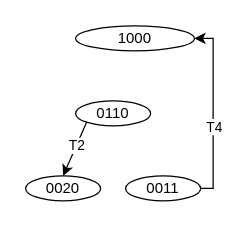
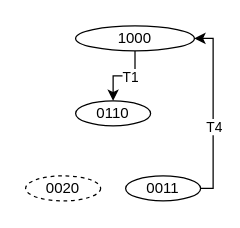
none -> (128, 76)
(77, 144) -> none
(63, 188) -> (63, 188)
